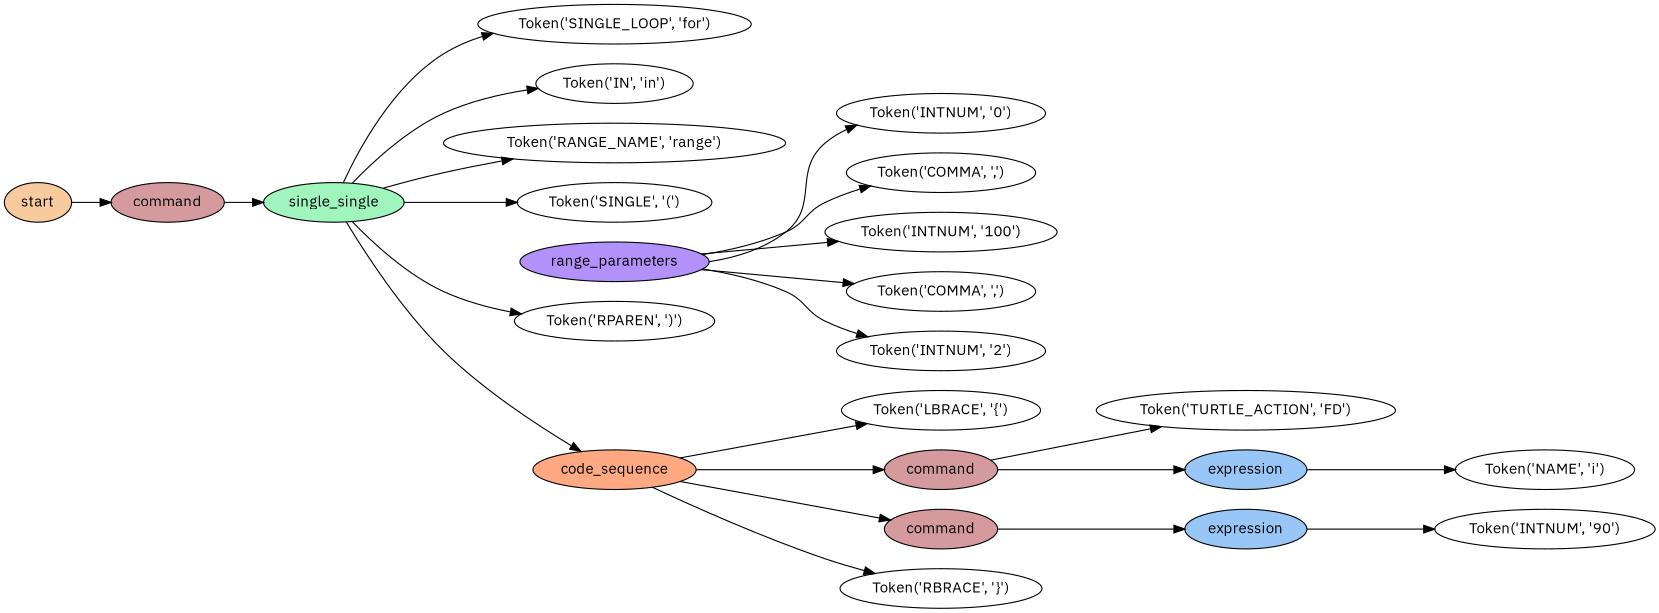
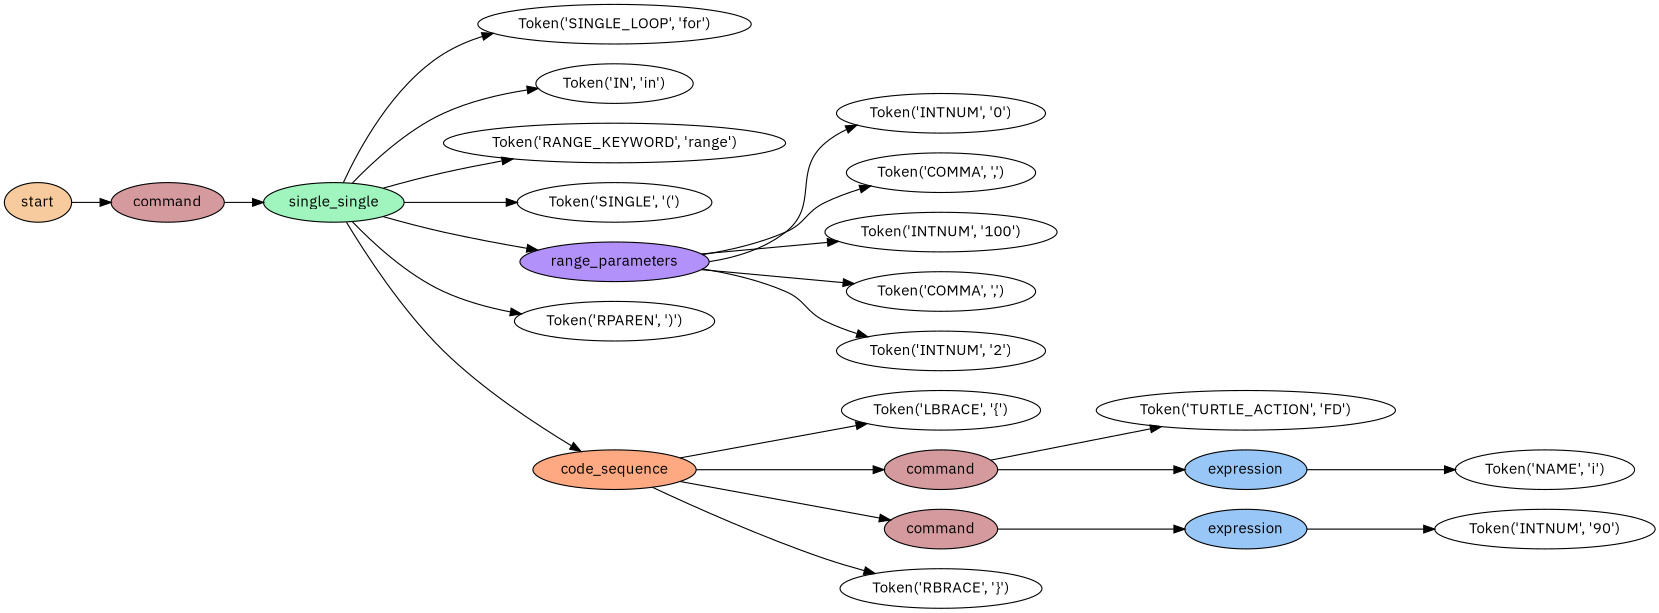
(615, 143) -> (615, 143)
none -> (455, 235)
